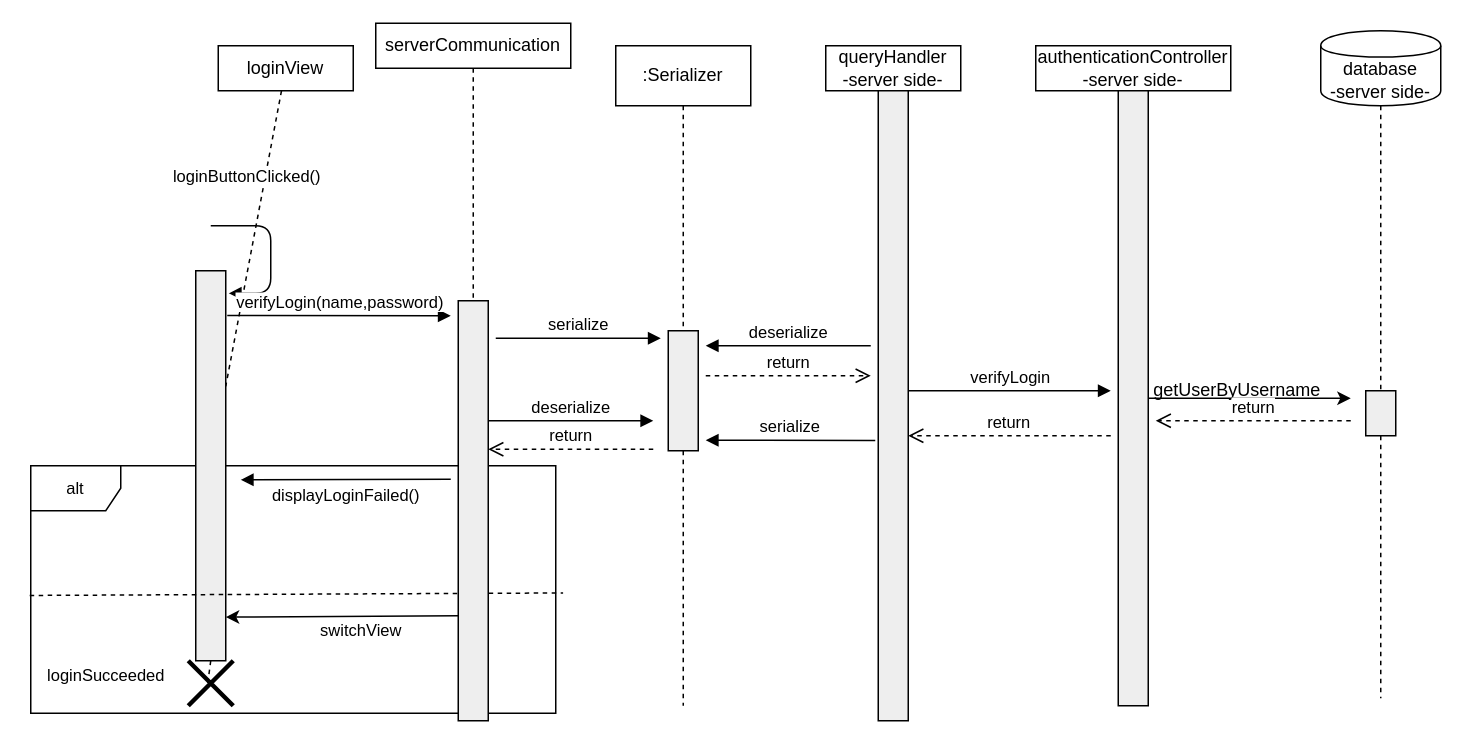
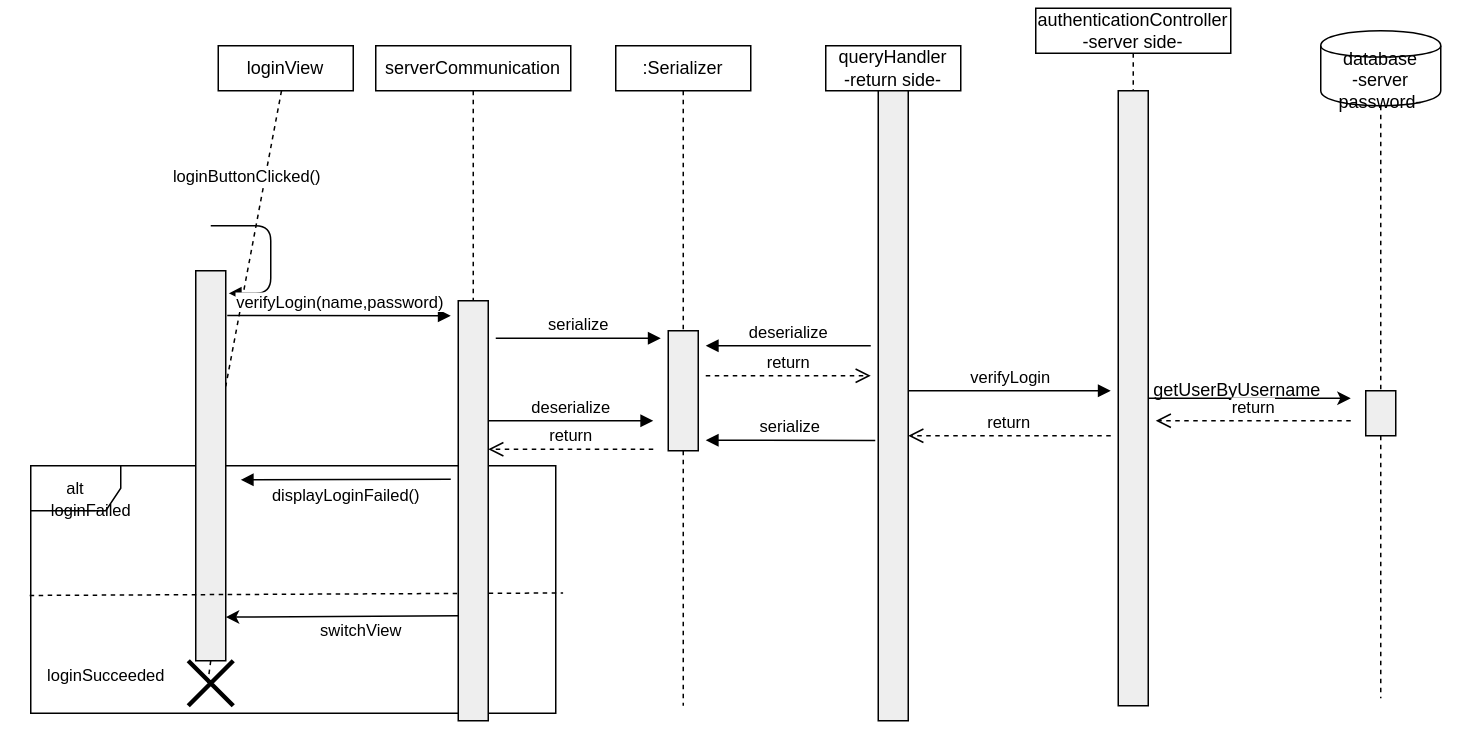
(473, 46) -> (473, 68)
(893, 68) -> (893, 68)
(1133, 68) -> (1133, 31)
(683, 76) -> (683, 68)
(1381, 80) -> (1381, 80)
none -> (91, 511)
